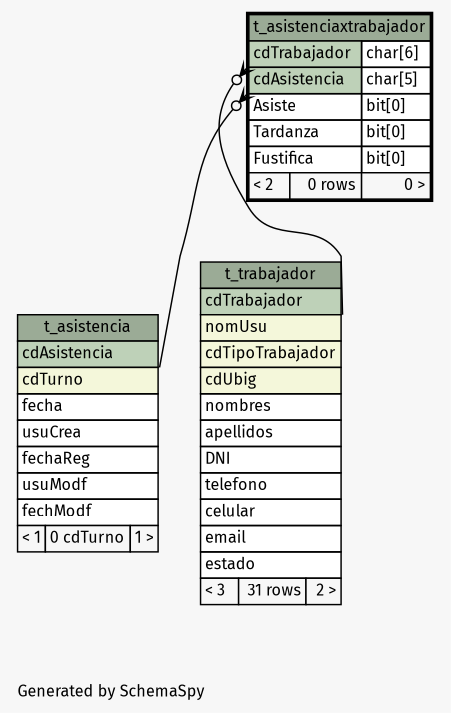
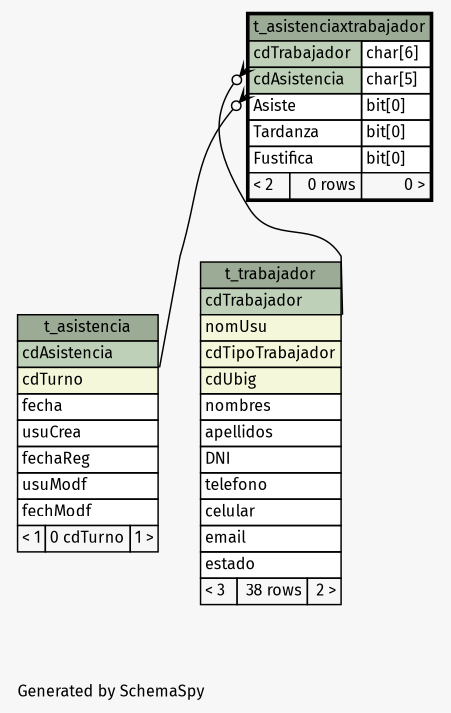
(274, 591) -> (274, 591)
